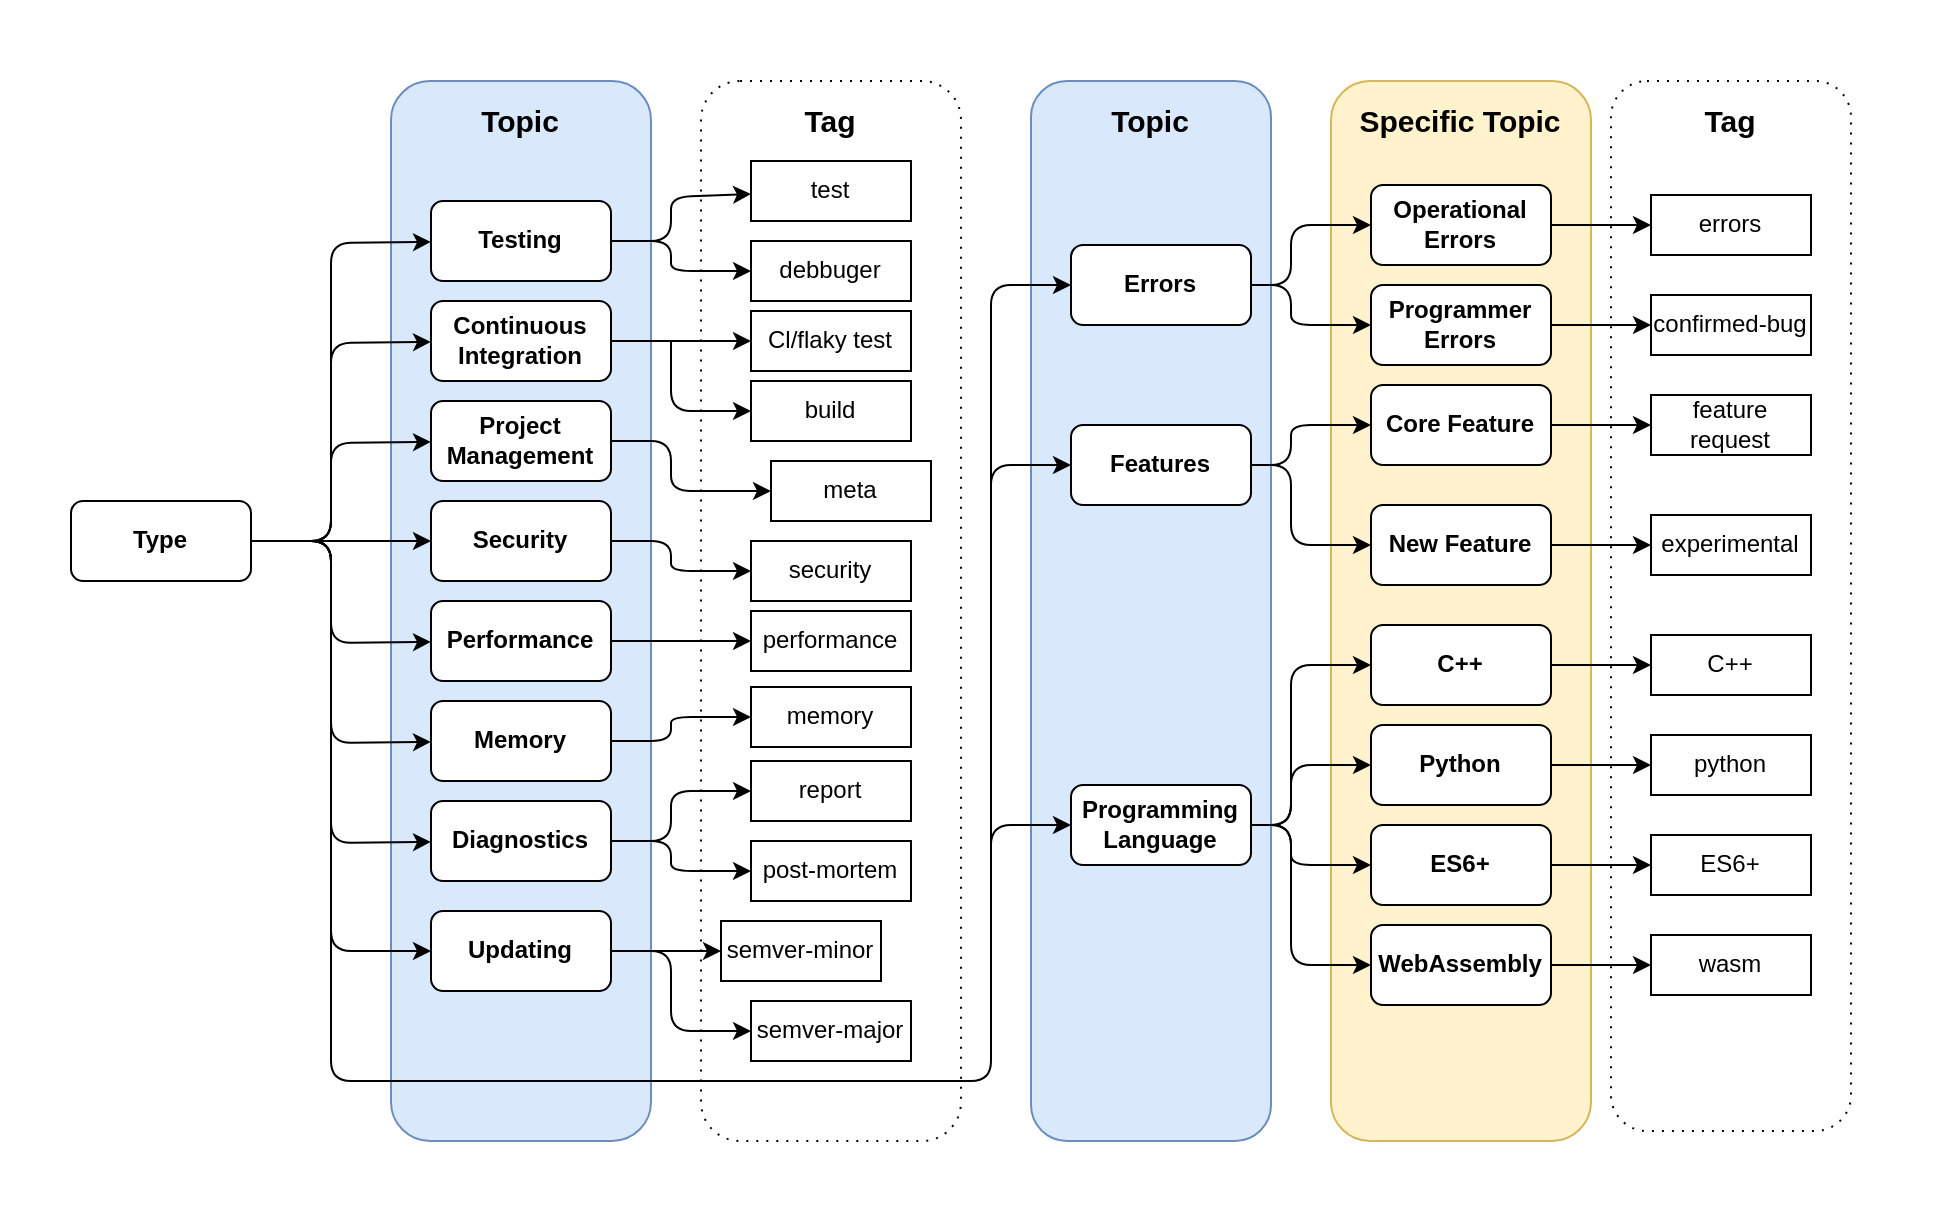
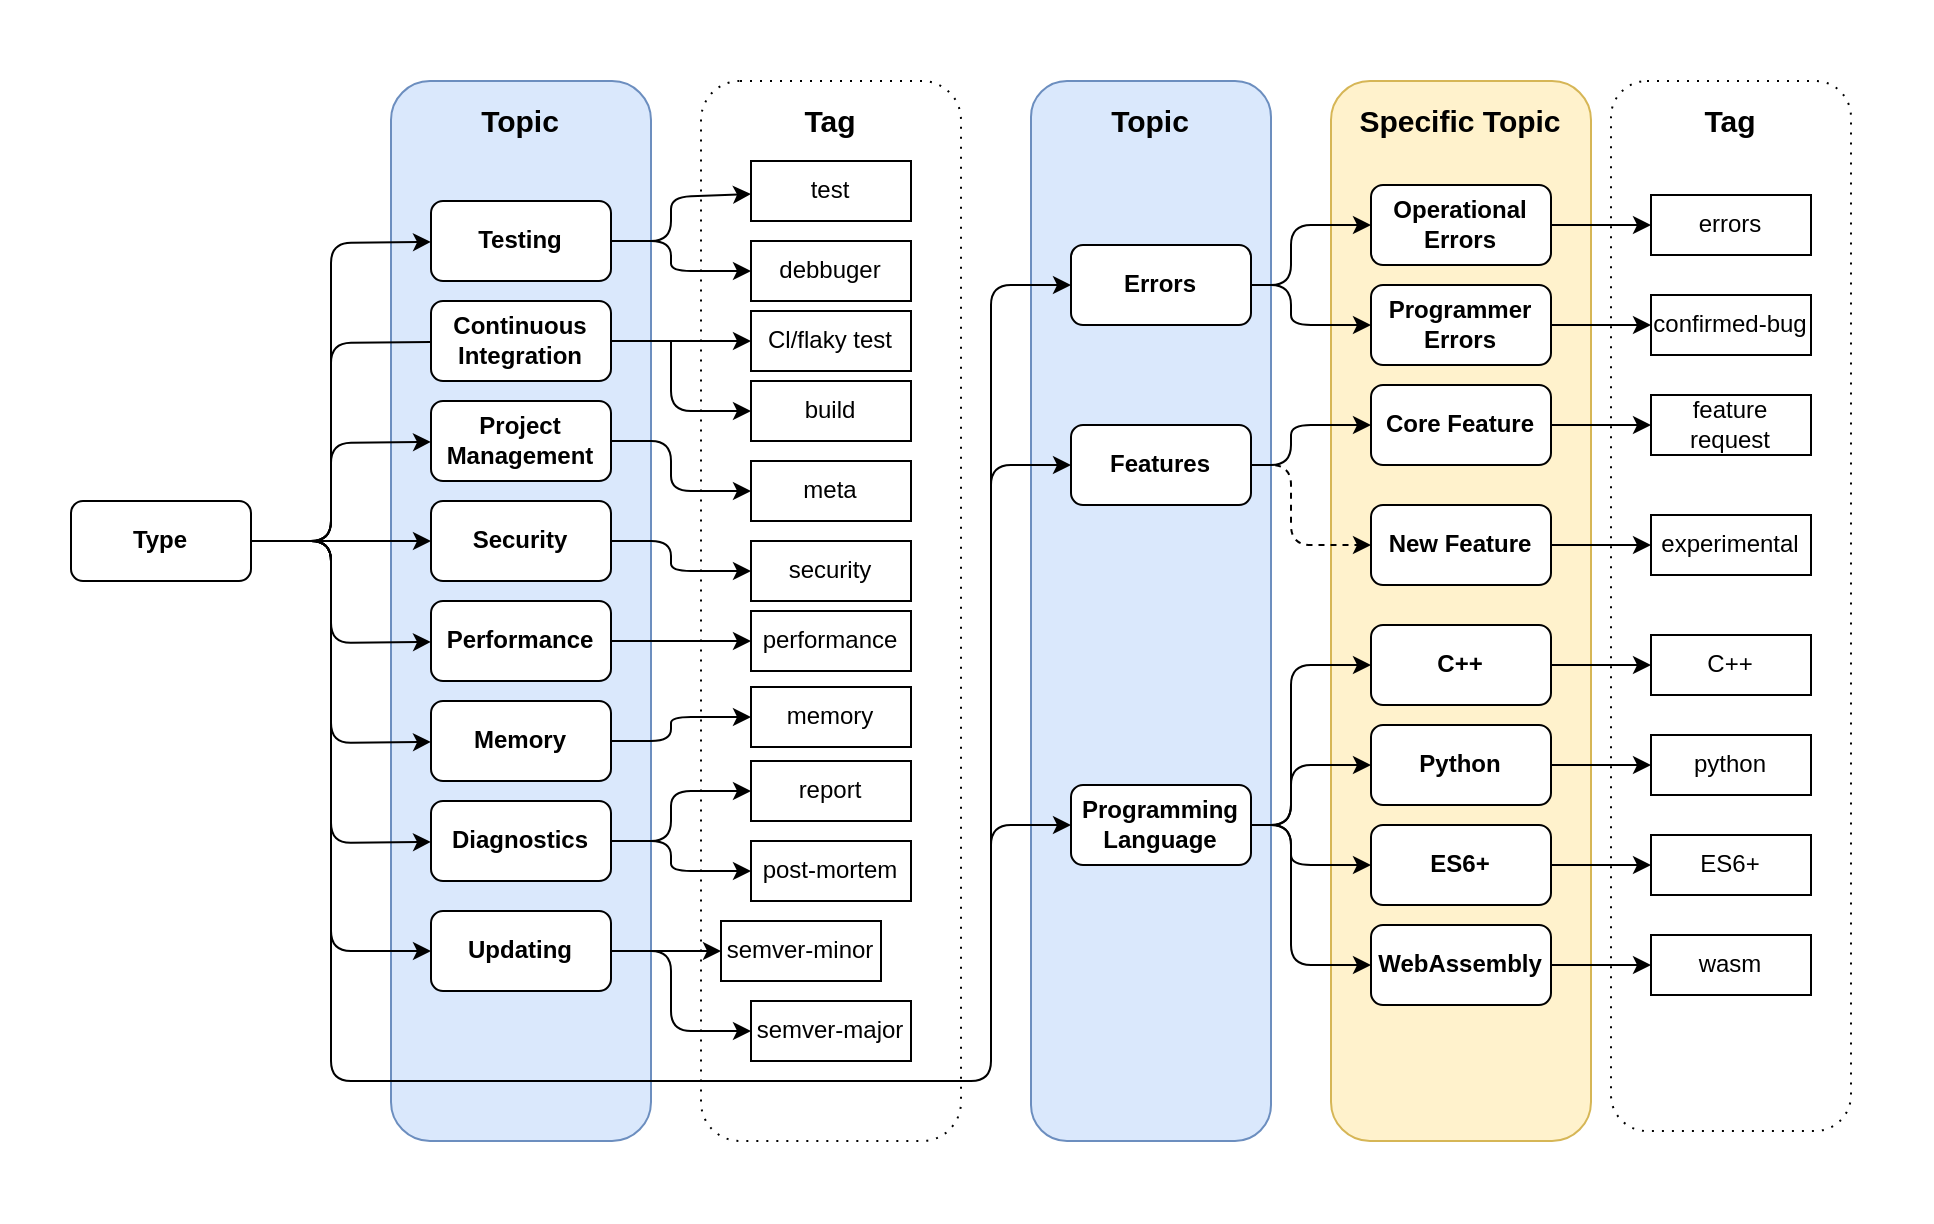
(416, 342) -> (421, 342)
(851, 491) -> (831, 491)
(1292, 532) -> (1292, 532)
